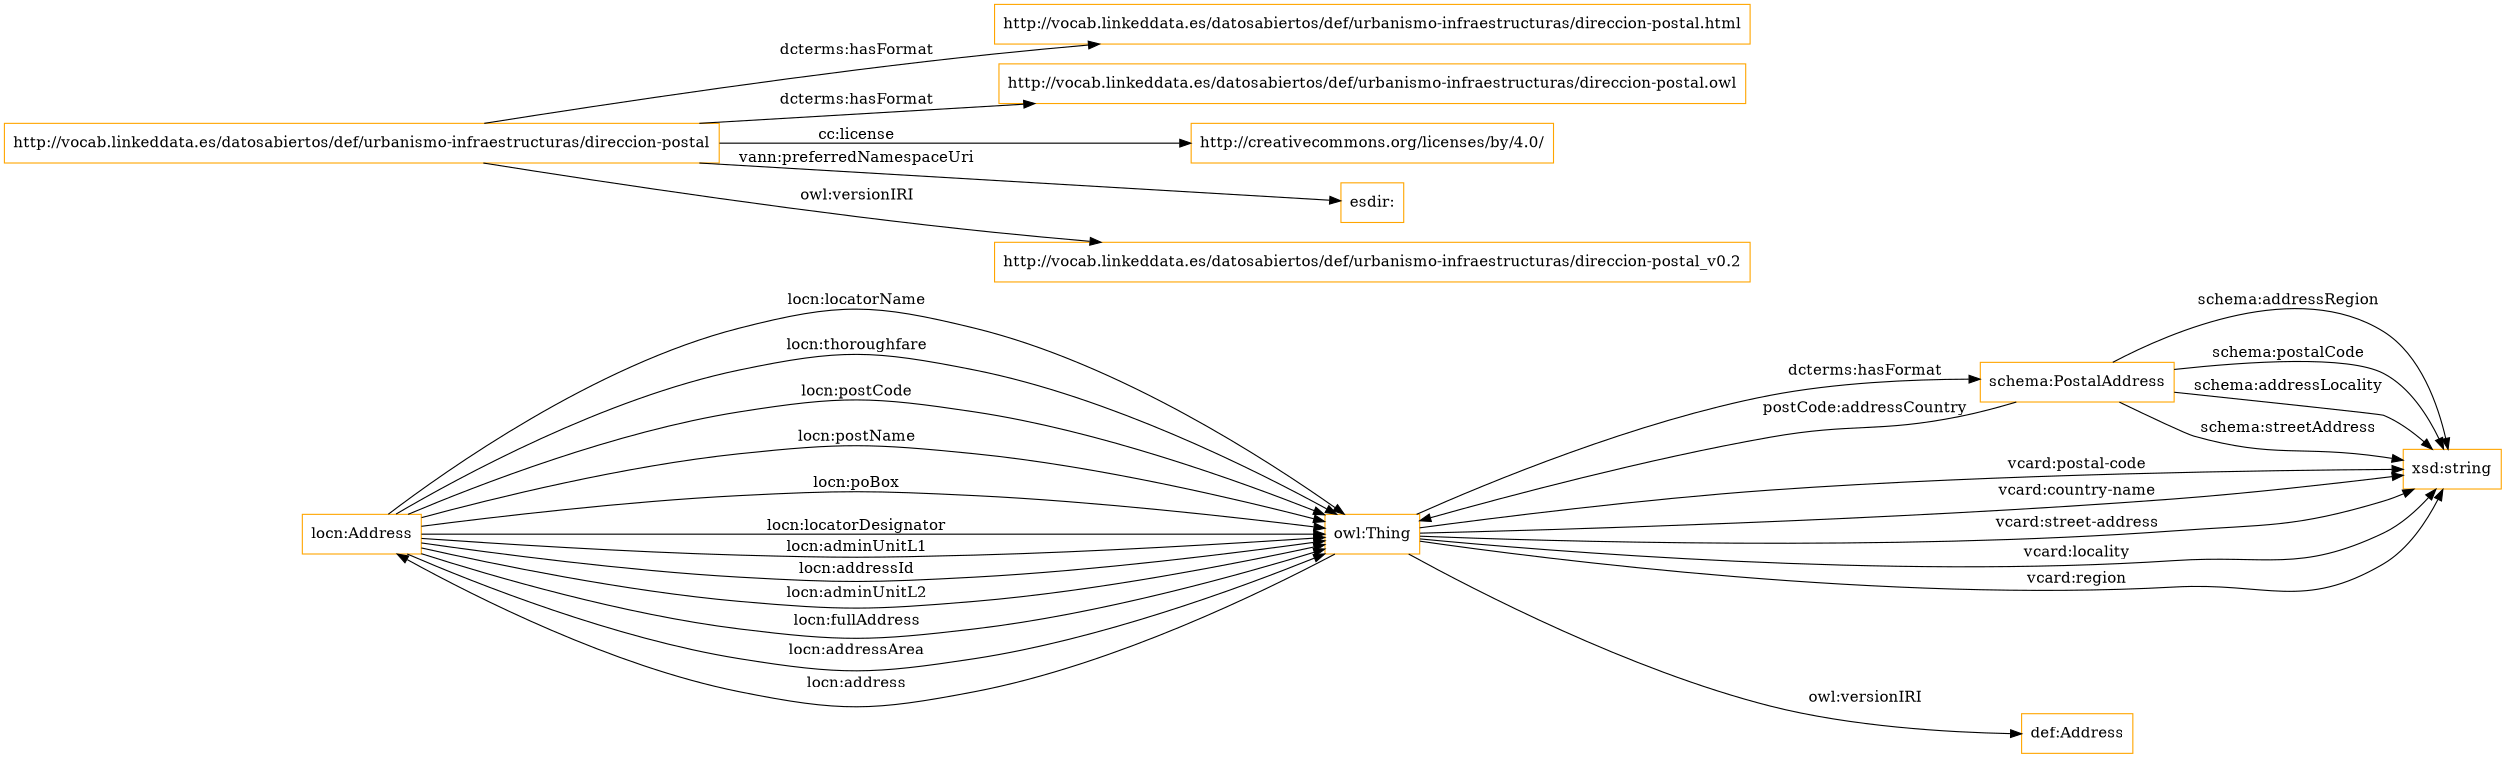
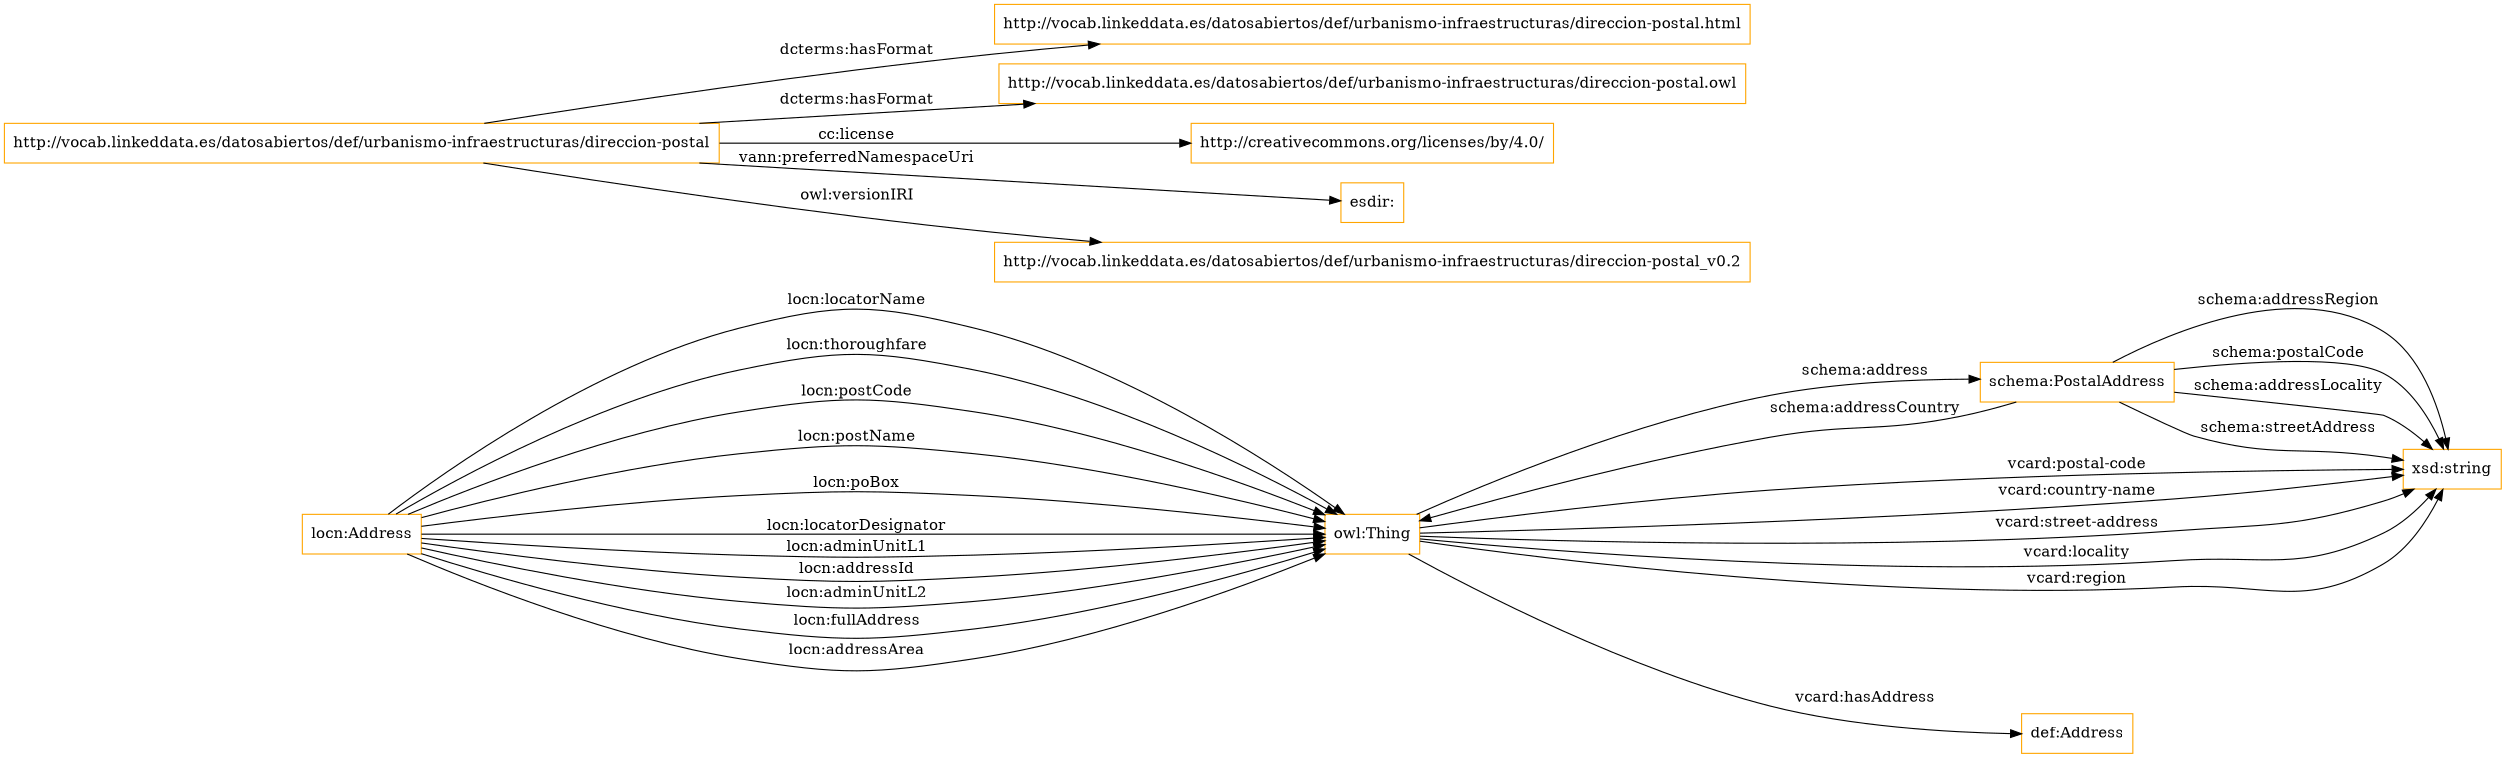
(1865, 371) -> (1865, 371)
(1865, 408) -> (1865, 408)
(1865, 698) -> (1865, 698)
(871, 706) -> none
